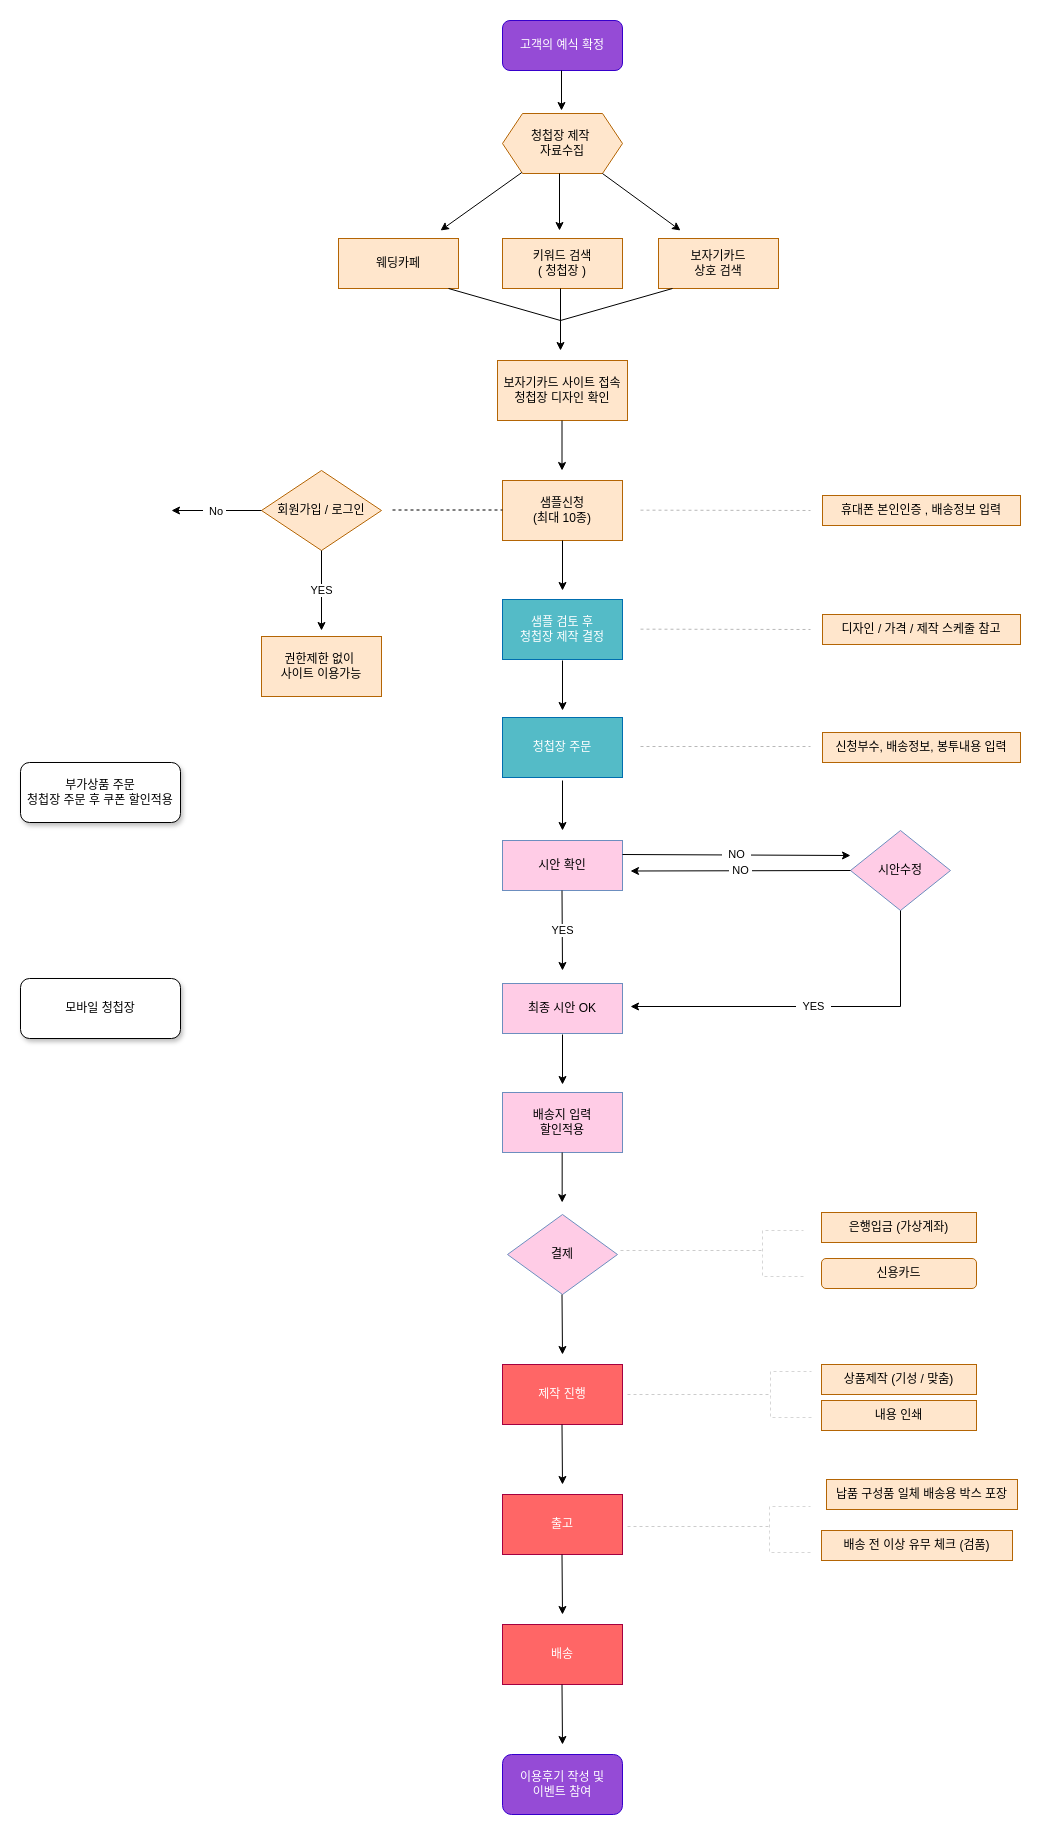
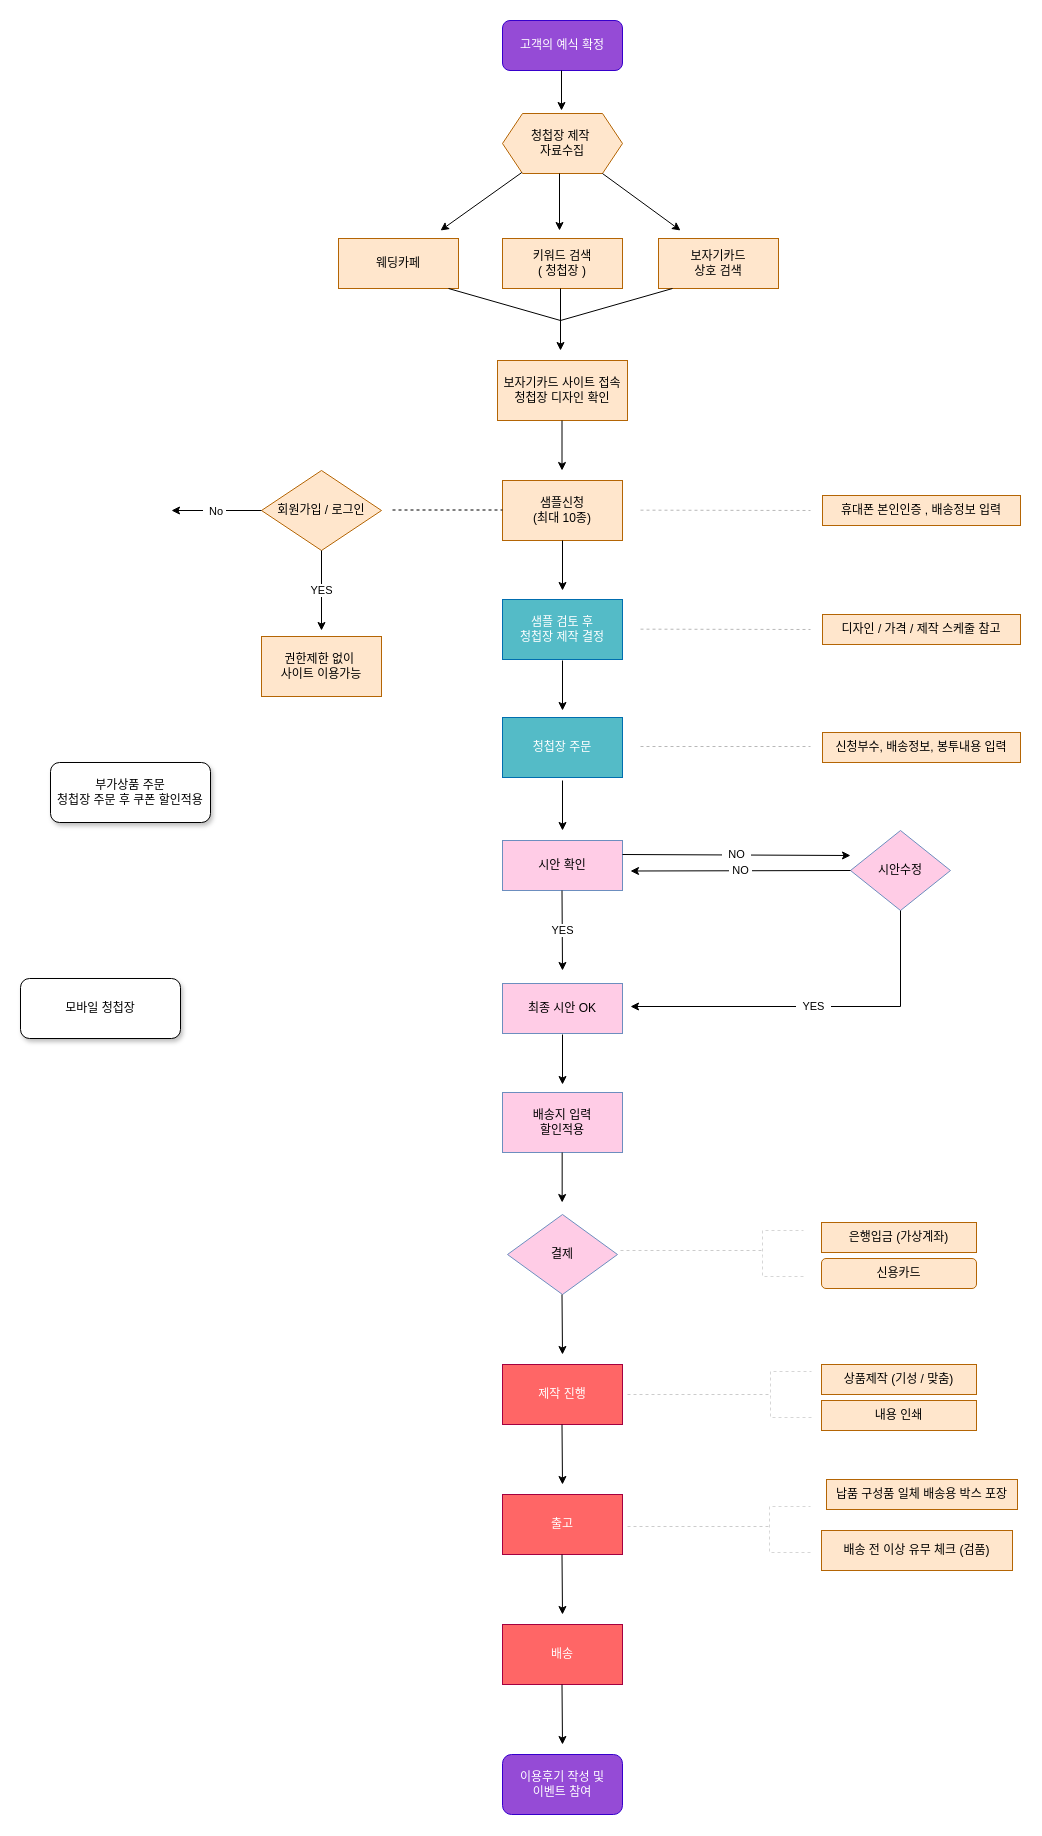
(101, 793) -> (131, 793)
(899, 1228) -> (899, 1238)
(917, 1546) -> (917, 1551)
